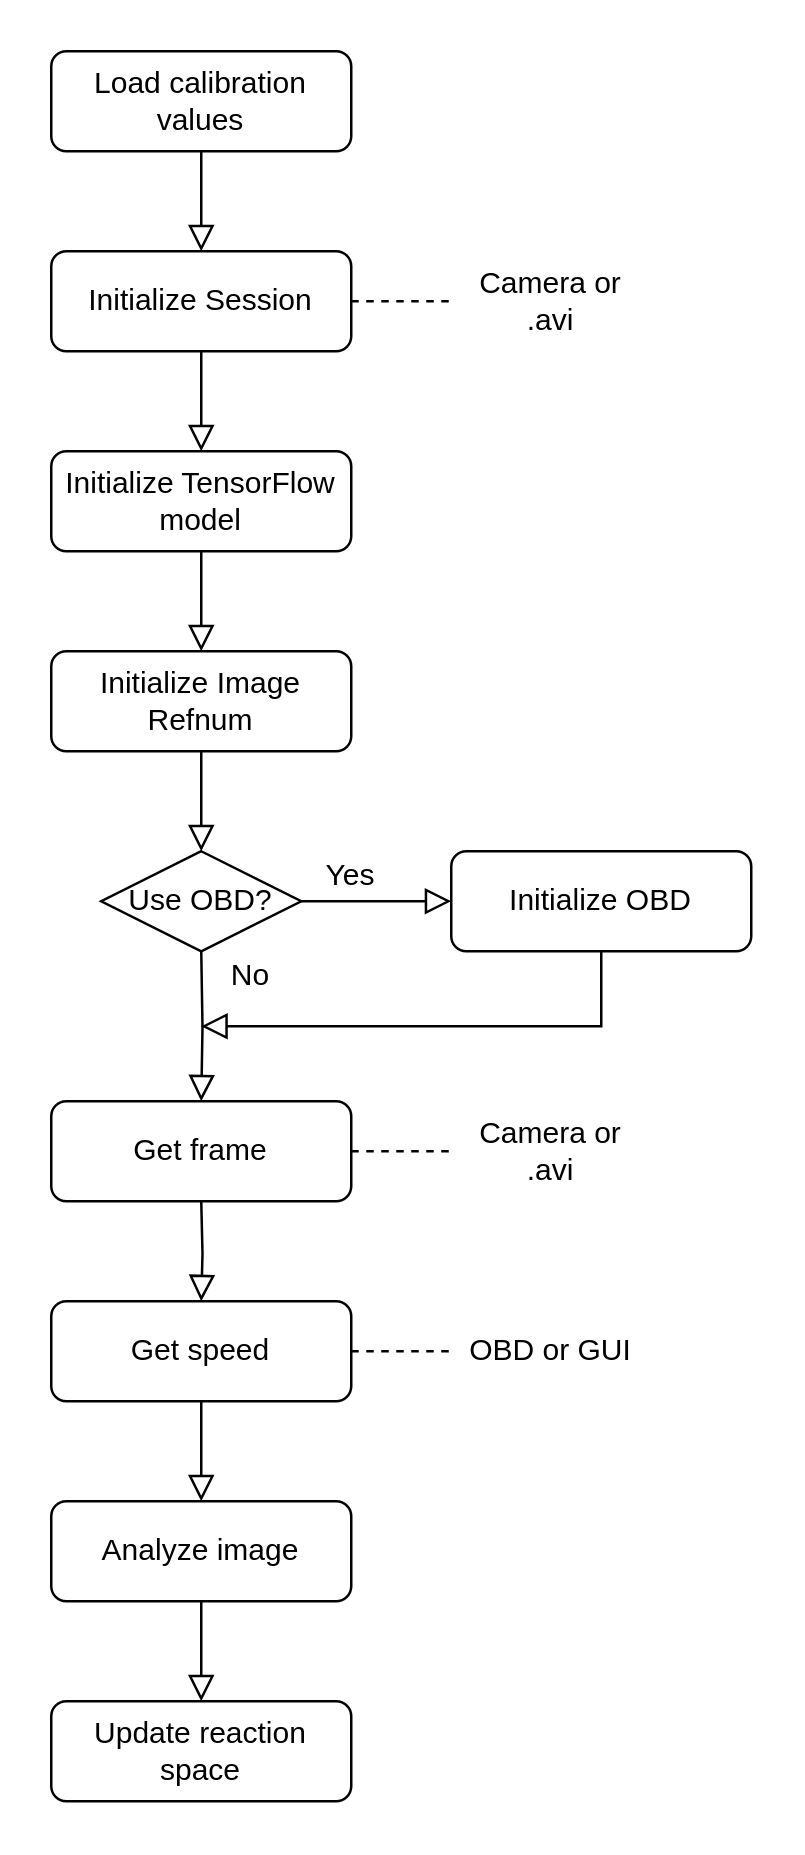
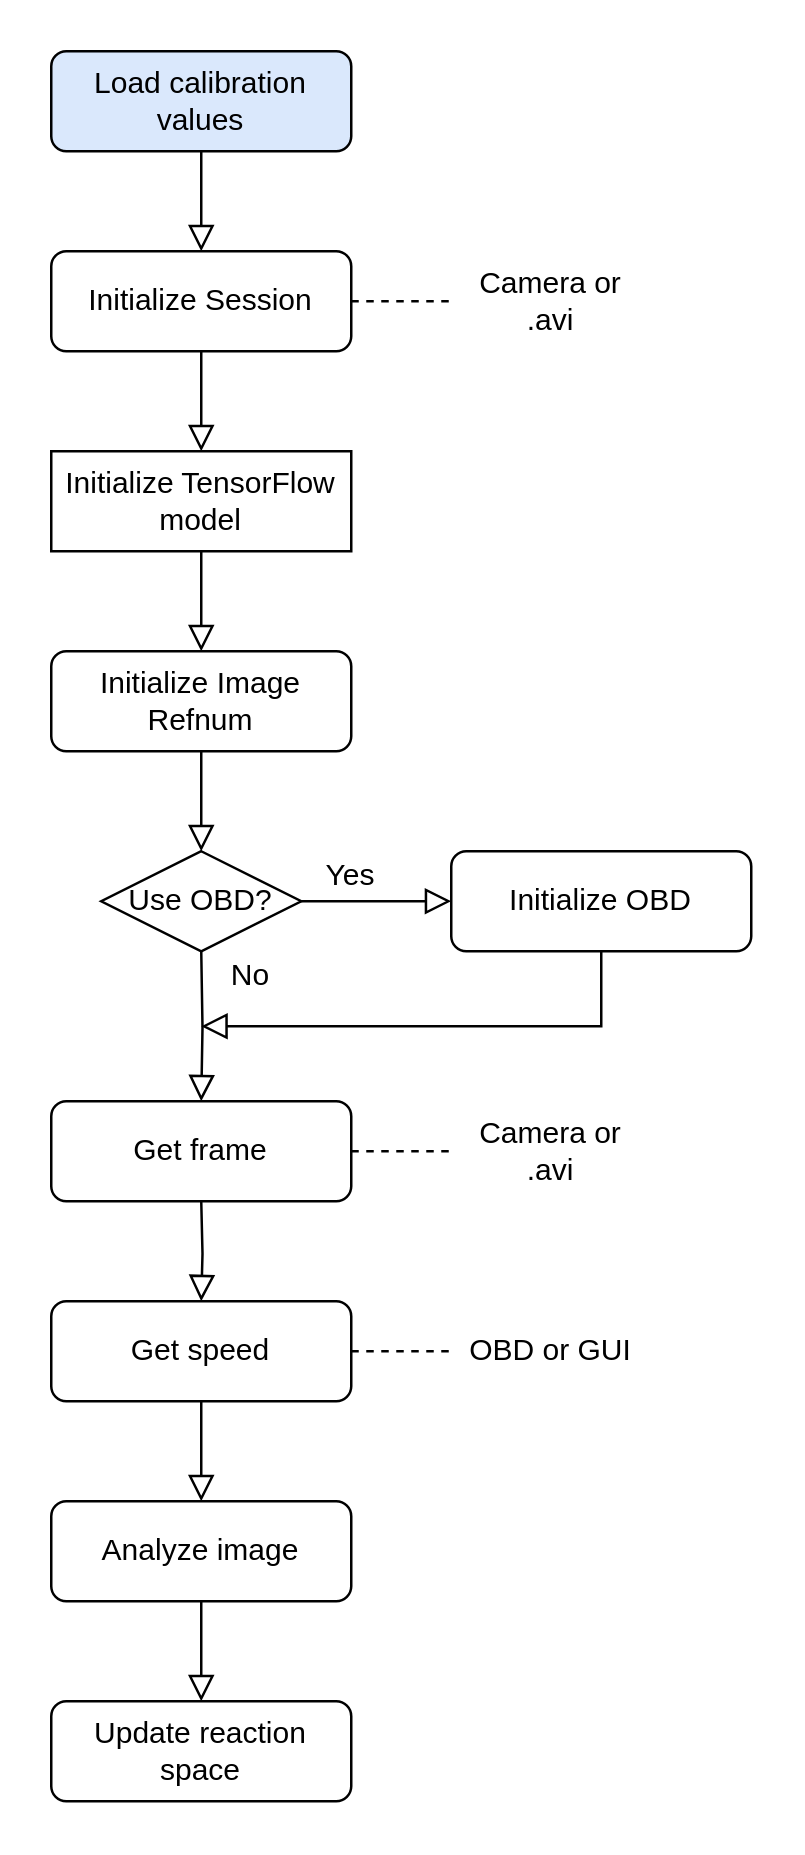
(201, 101) -> (201, 101)
(201, 501) -> (201, 501)
